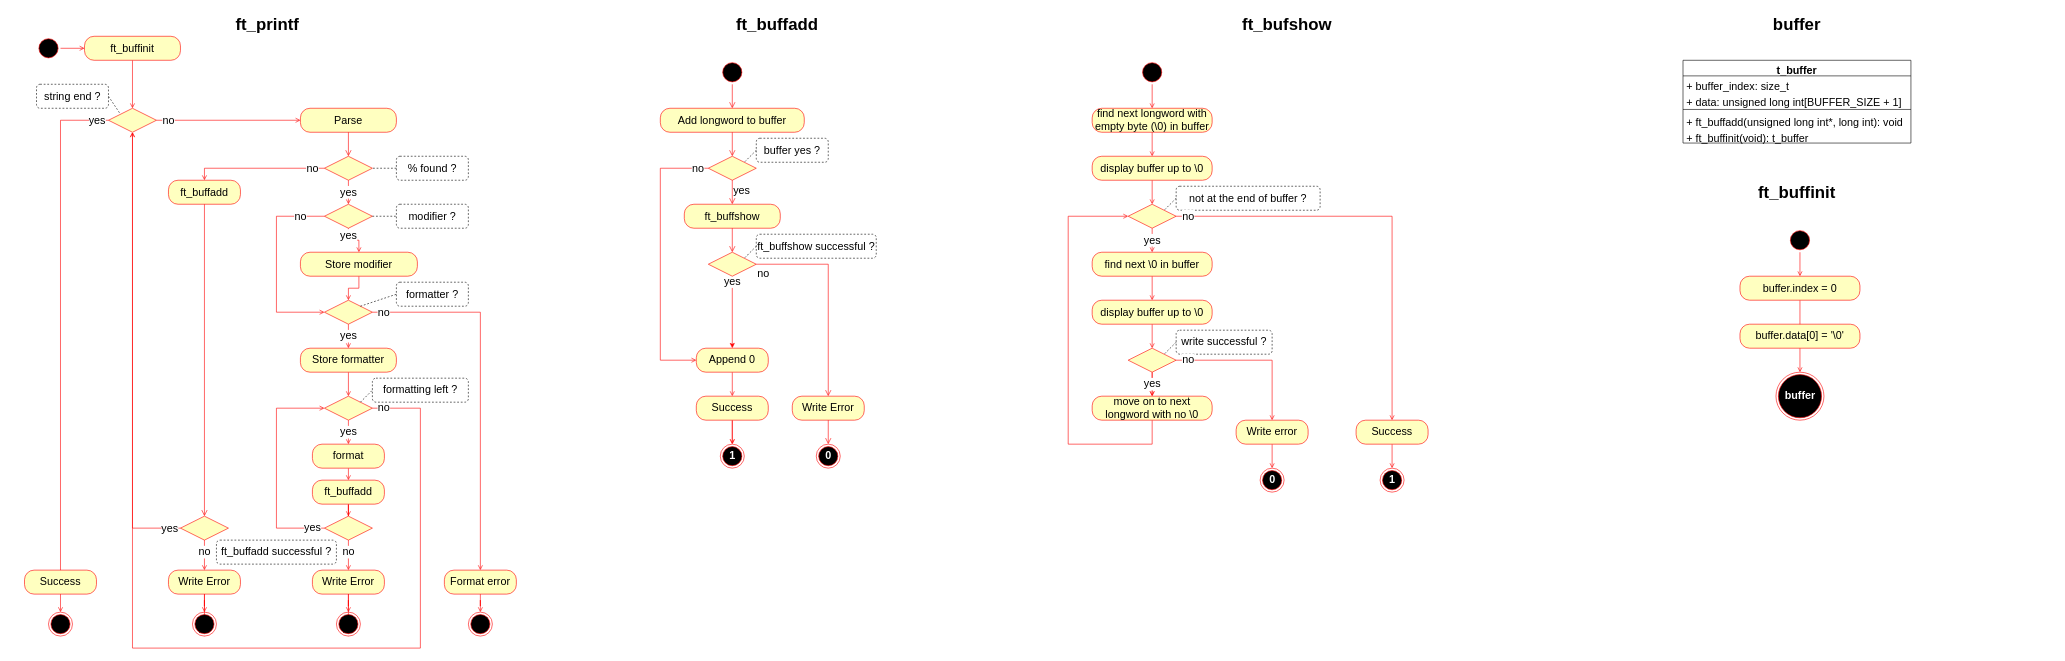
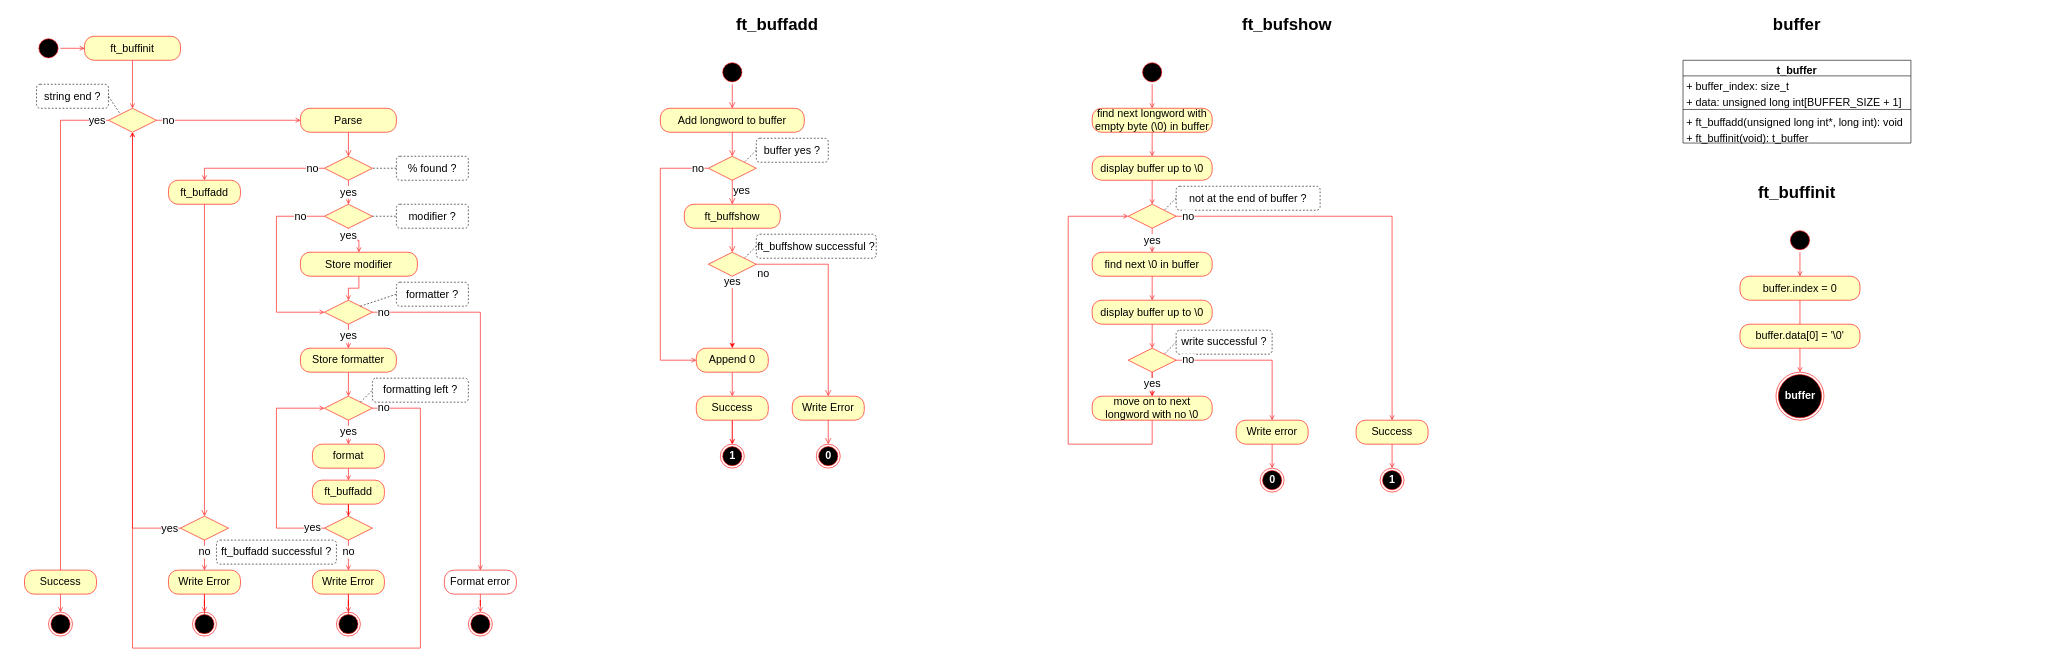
(267, 24) -> none
(480, 582) -> (480, 582)
